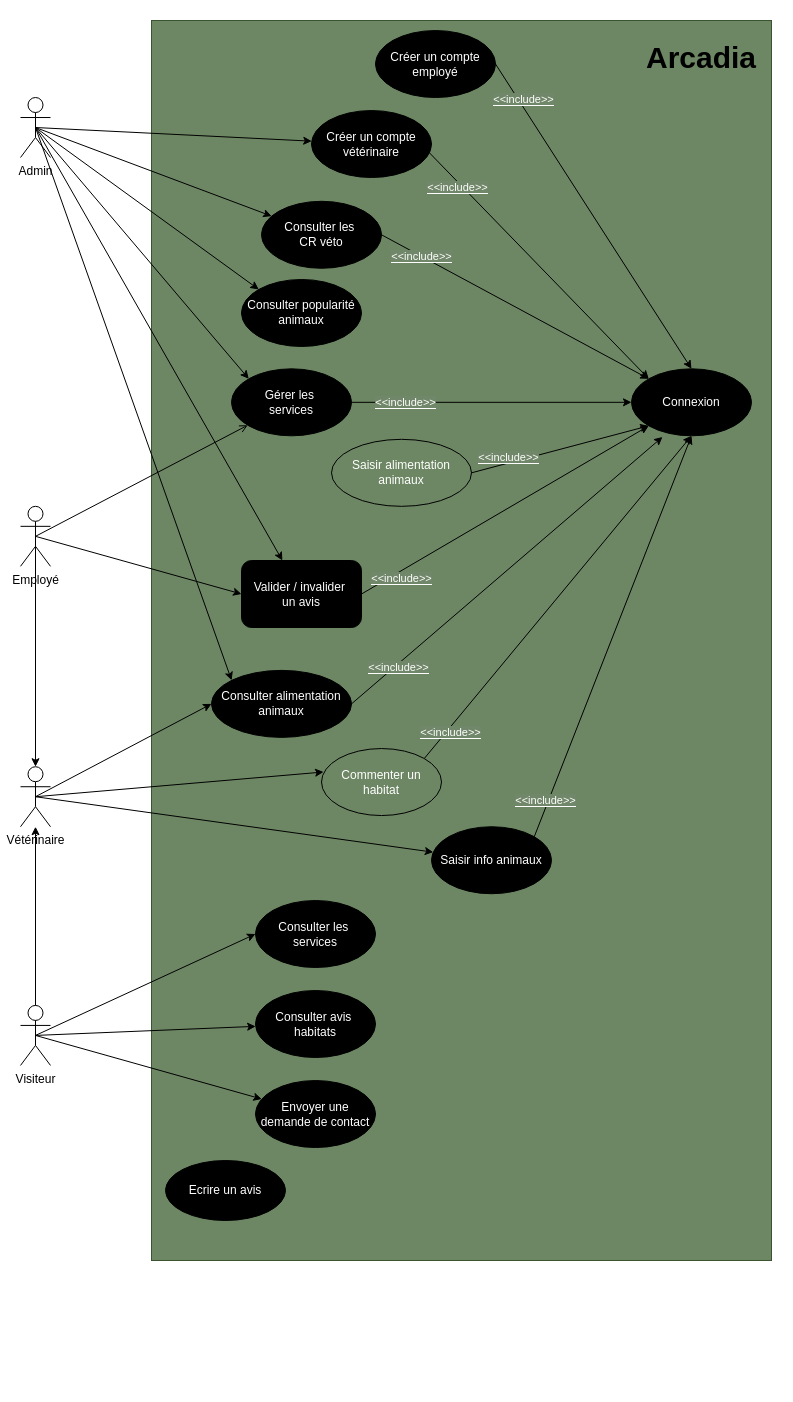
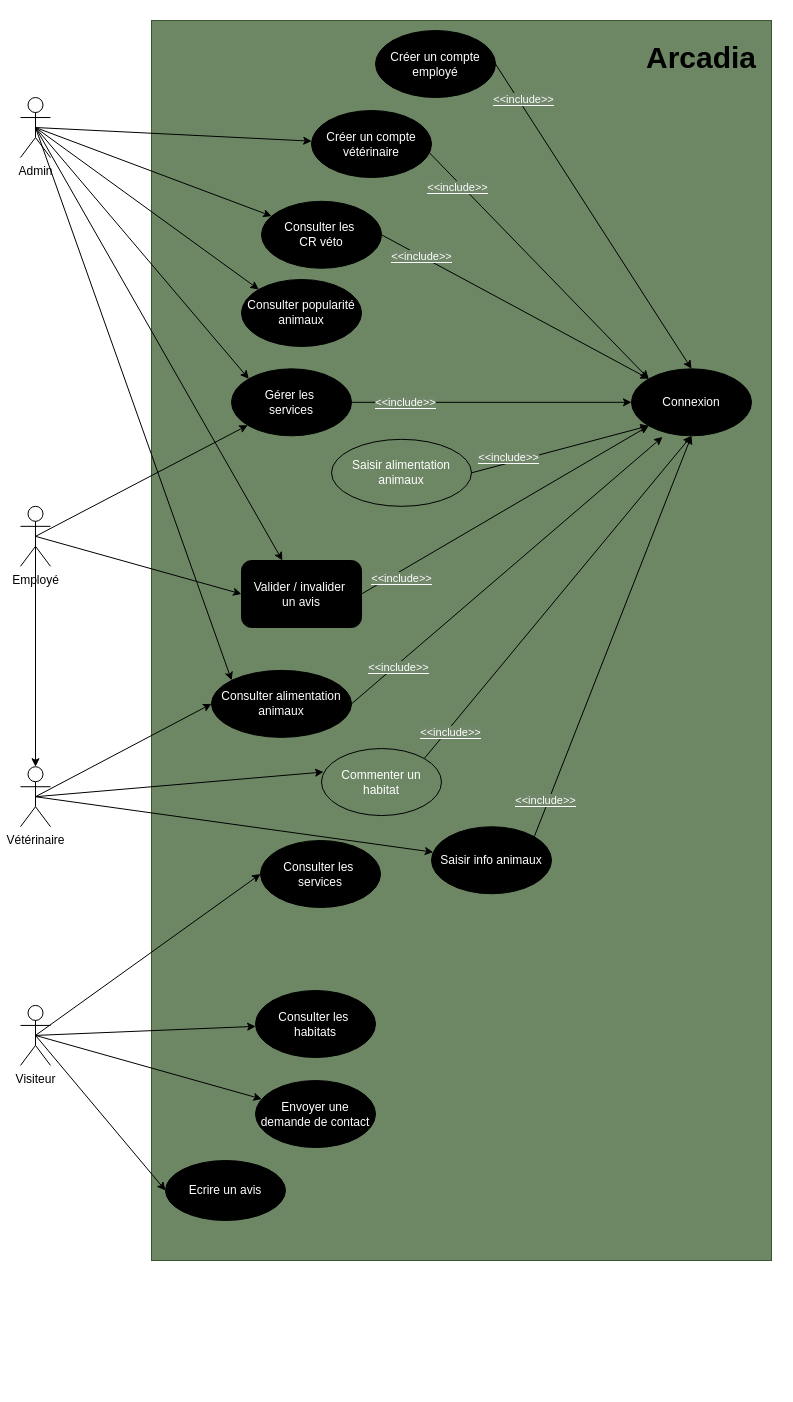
(242, 428) -> (241, 429)
(36, 920) -> (99, 1111)
(316, 934) -> (321, 874)
(316, 1025) -> (316, 1025)
